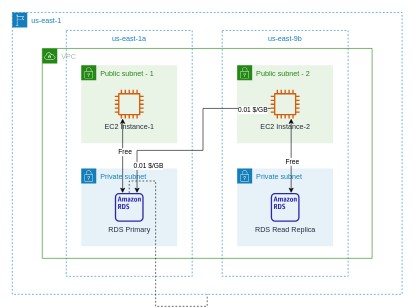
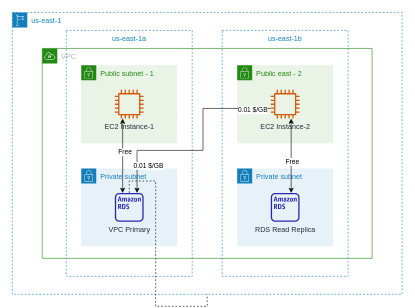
(285, 38) -> (285, 38)
(286, 74) -> (282, 74)
(130, 230) -> (130, 230)
